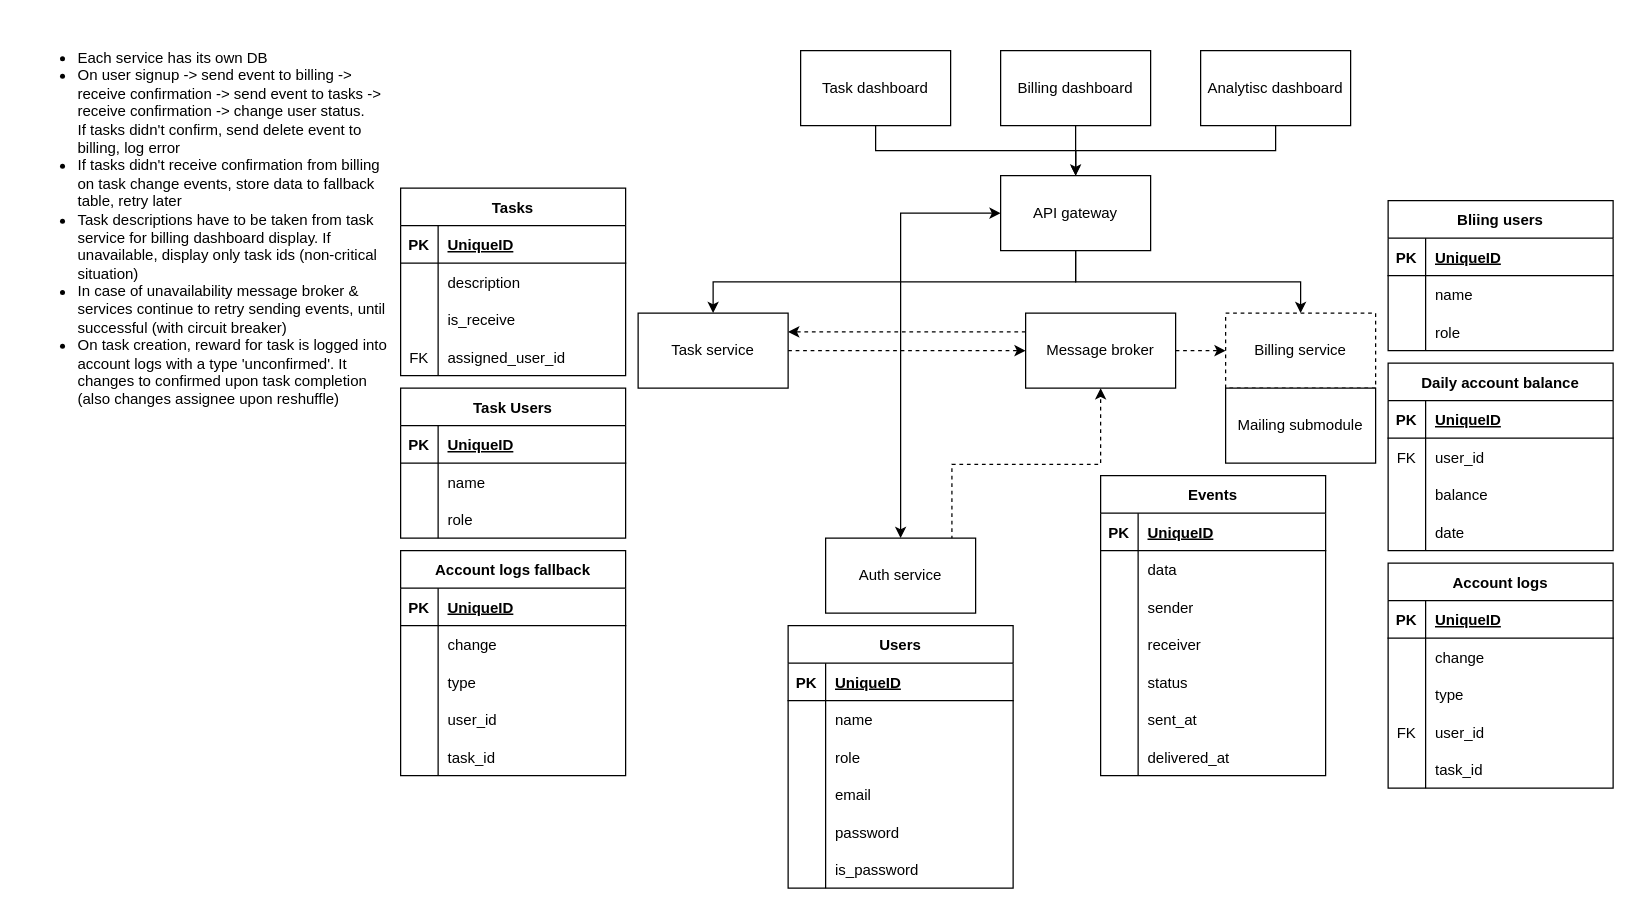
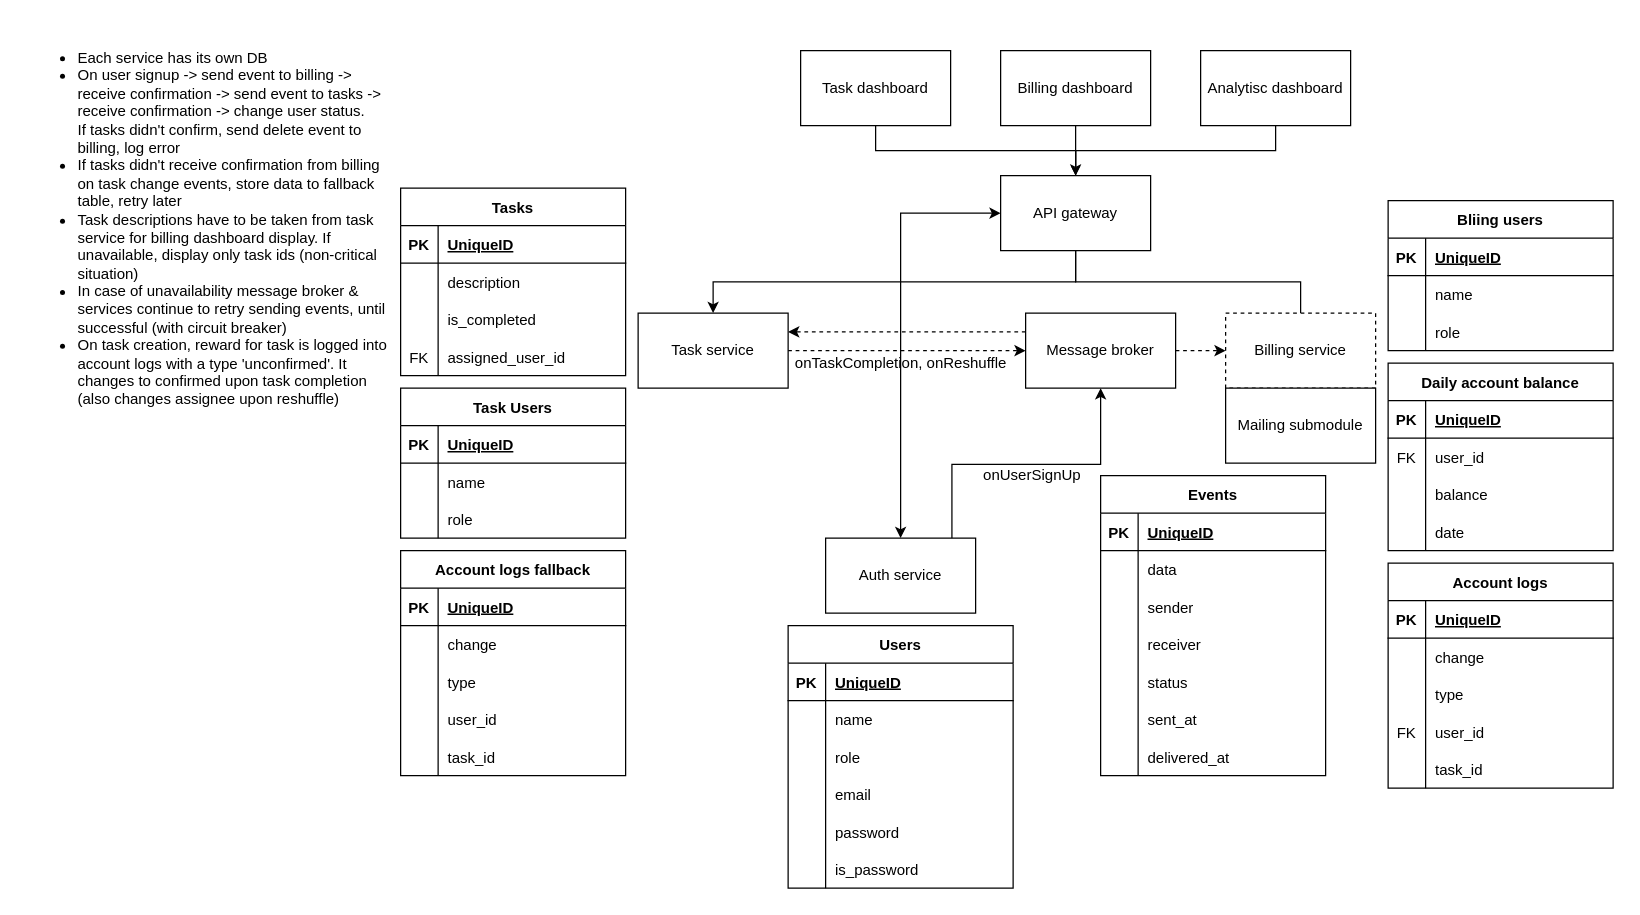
(1301, 303) -> (1301, 306)
(486, 320) -> (494, 320)
none -> (901, 363)
(1023, 464) -> (1023, 464)
none -> (1032, 476)
